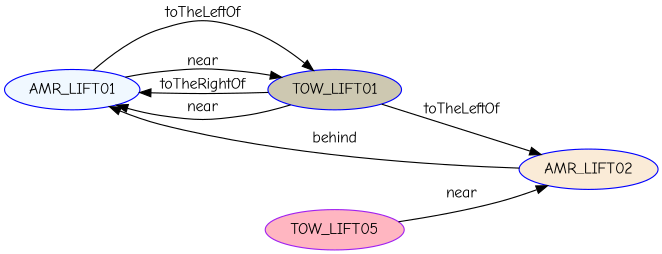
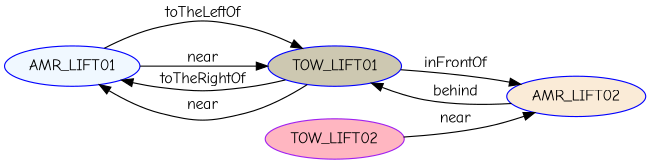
(462, 109) -> (455, 63)
(318, 153) -> (446, 103)
(335, 230) -> (335, 139)
